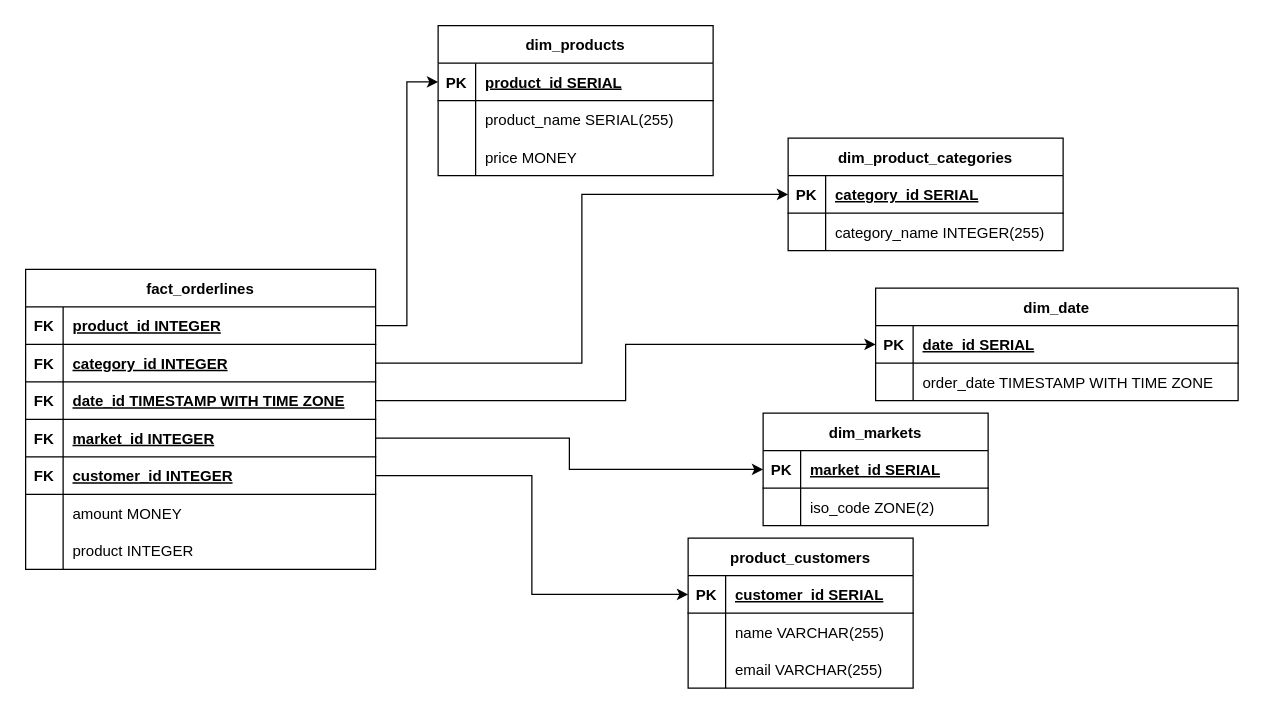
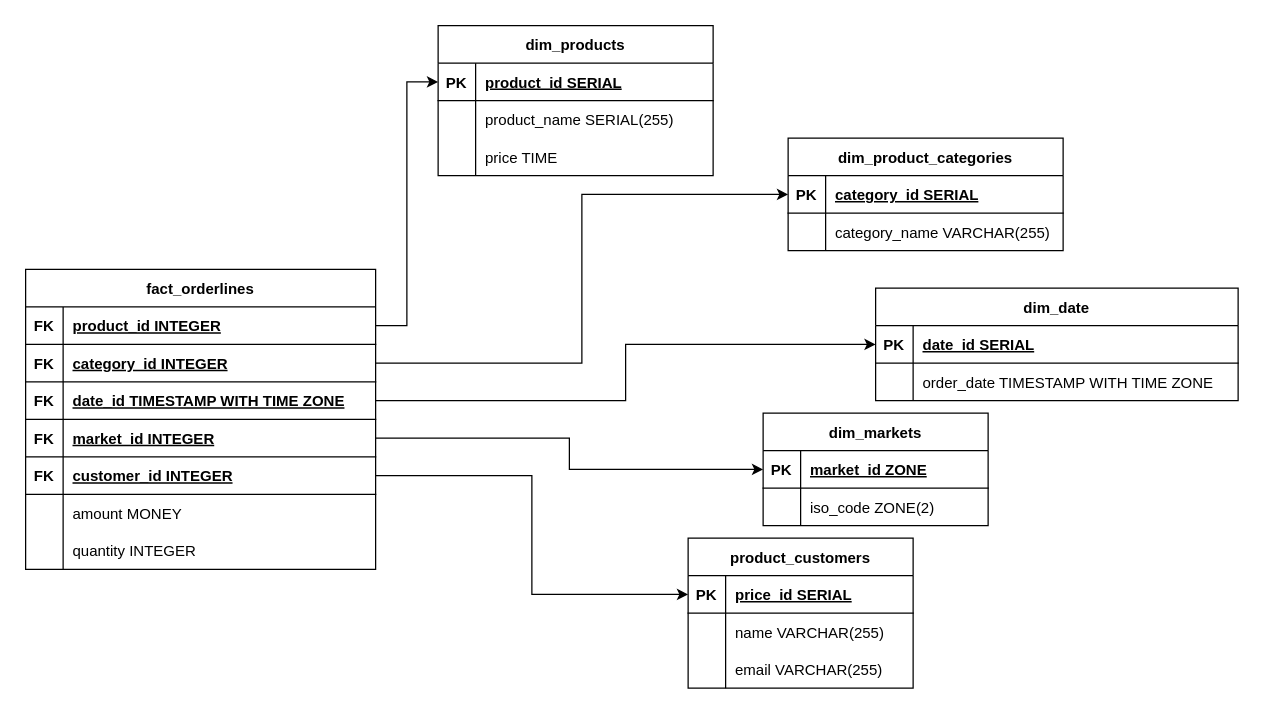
(527, 158) -> (523, 158)
(942, 233) -> (942, 233)
(873, 470) -> (865, 470)
(134, 551) -> (136, 551)
(807, 595) -> (792, 595)
